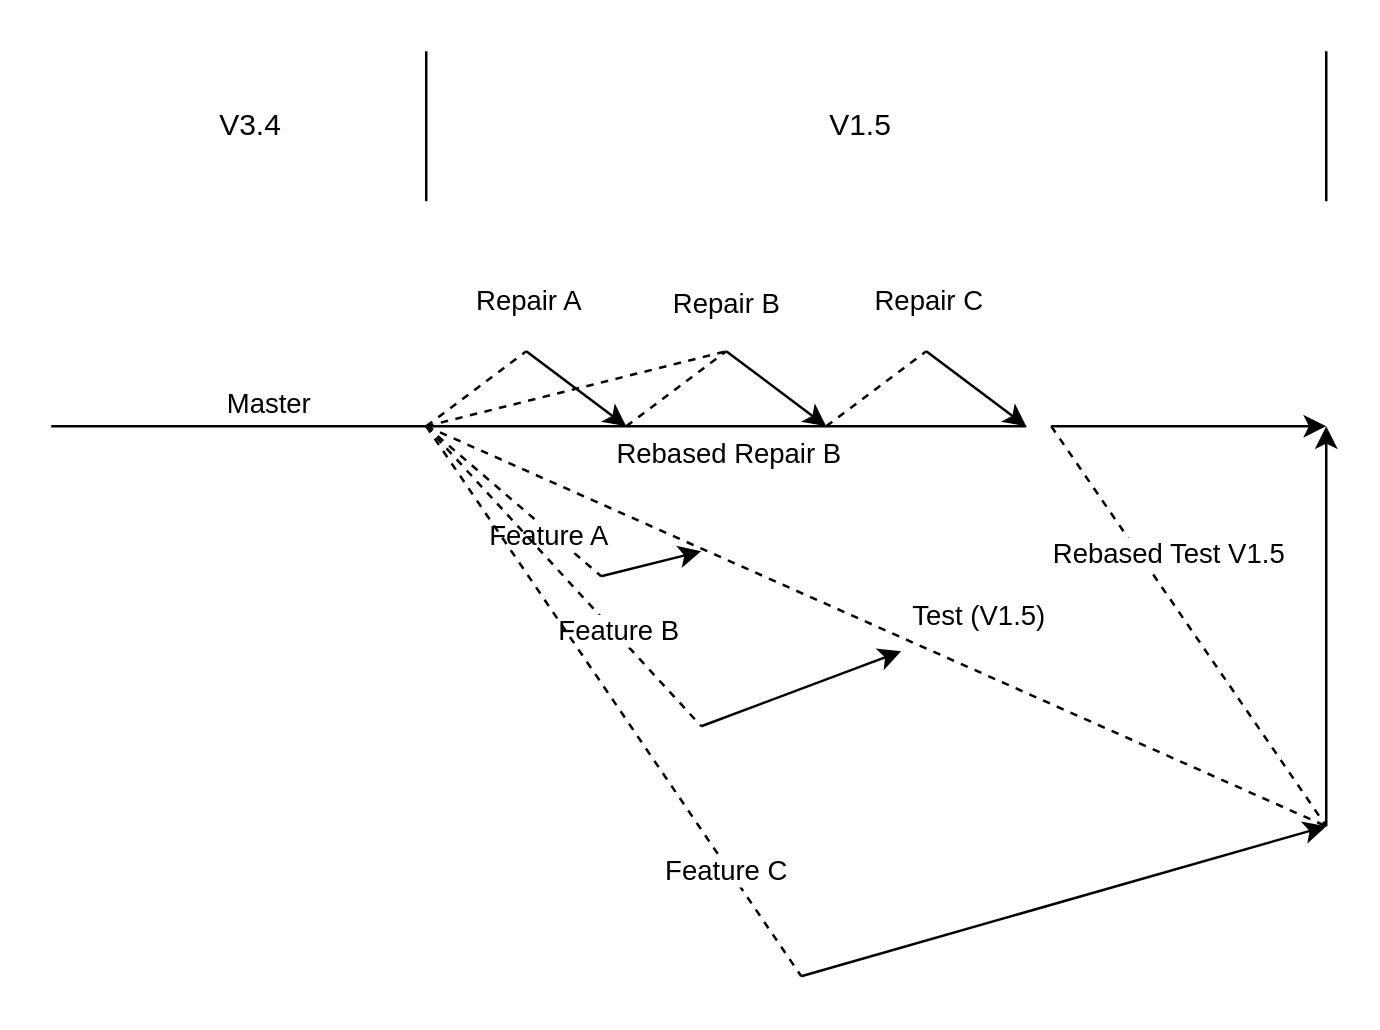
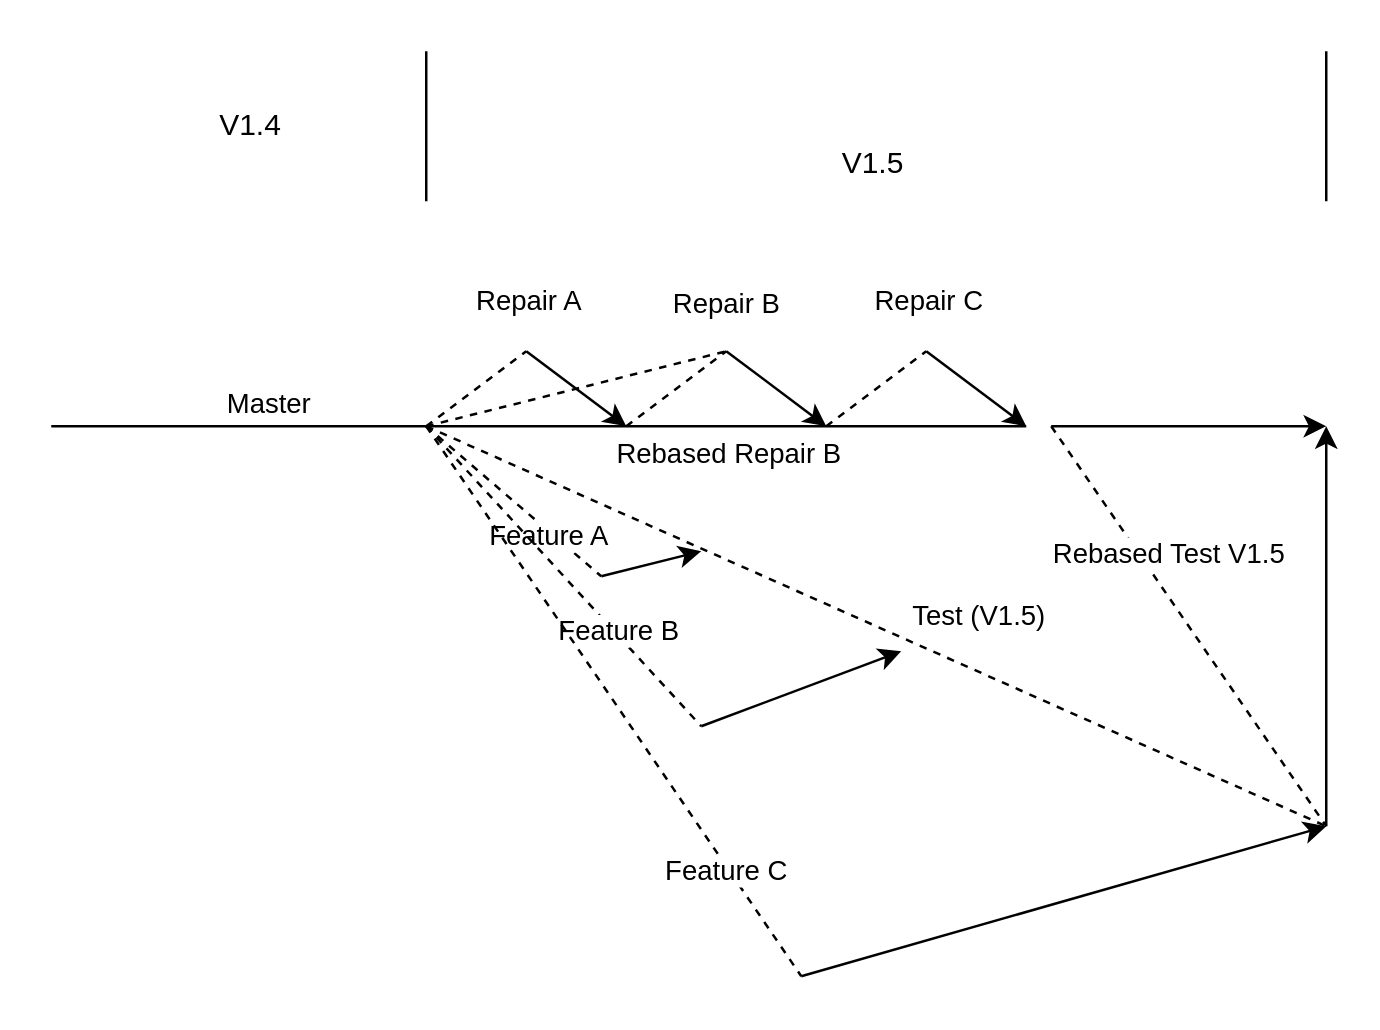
(251, 126) -> (251, 126)
(861, 126) -> (874, 164)
